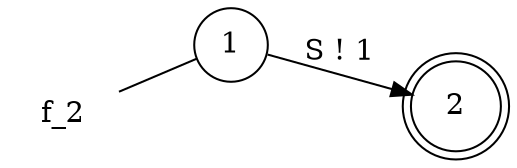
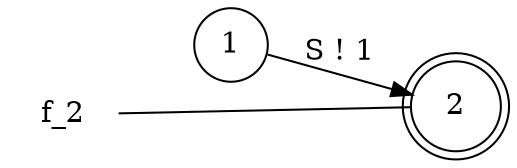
(158, 75) -> (265, 110)
